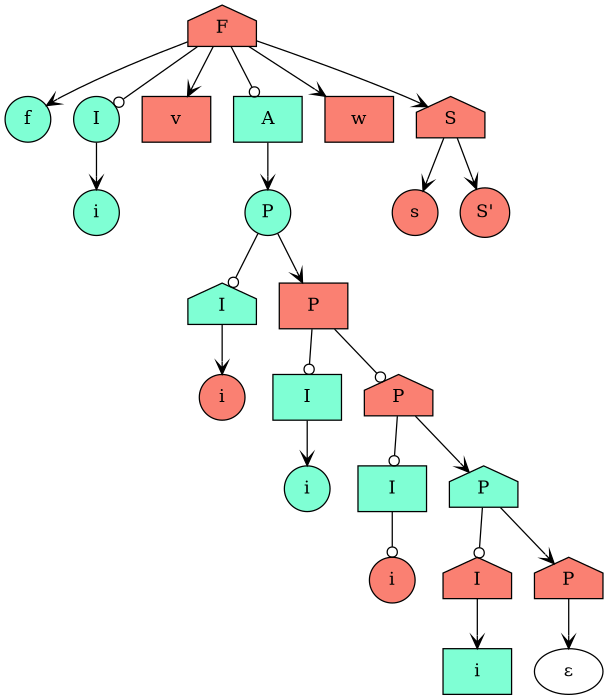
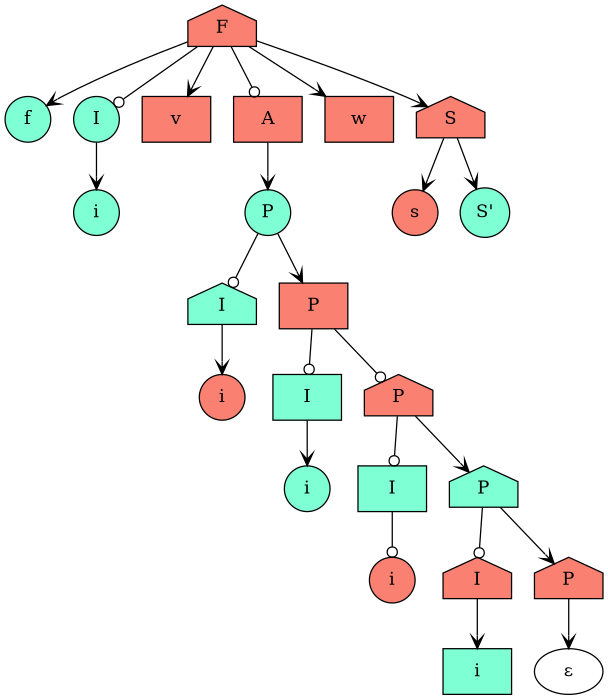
(268, 119) -> (268, 119)
(485, 213) -> (485, 213)
